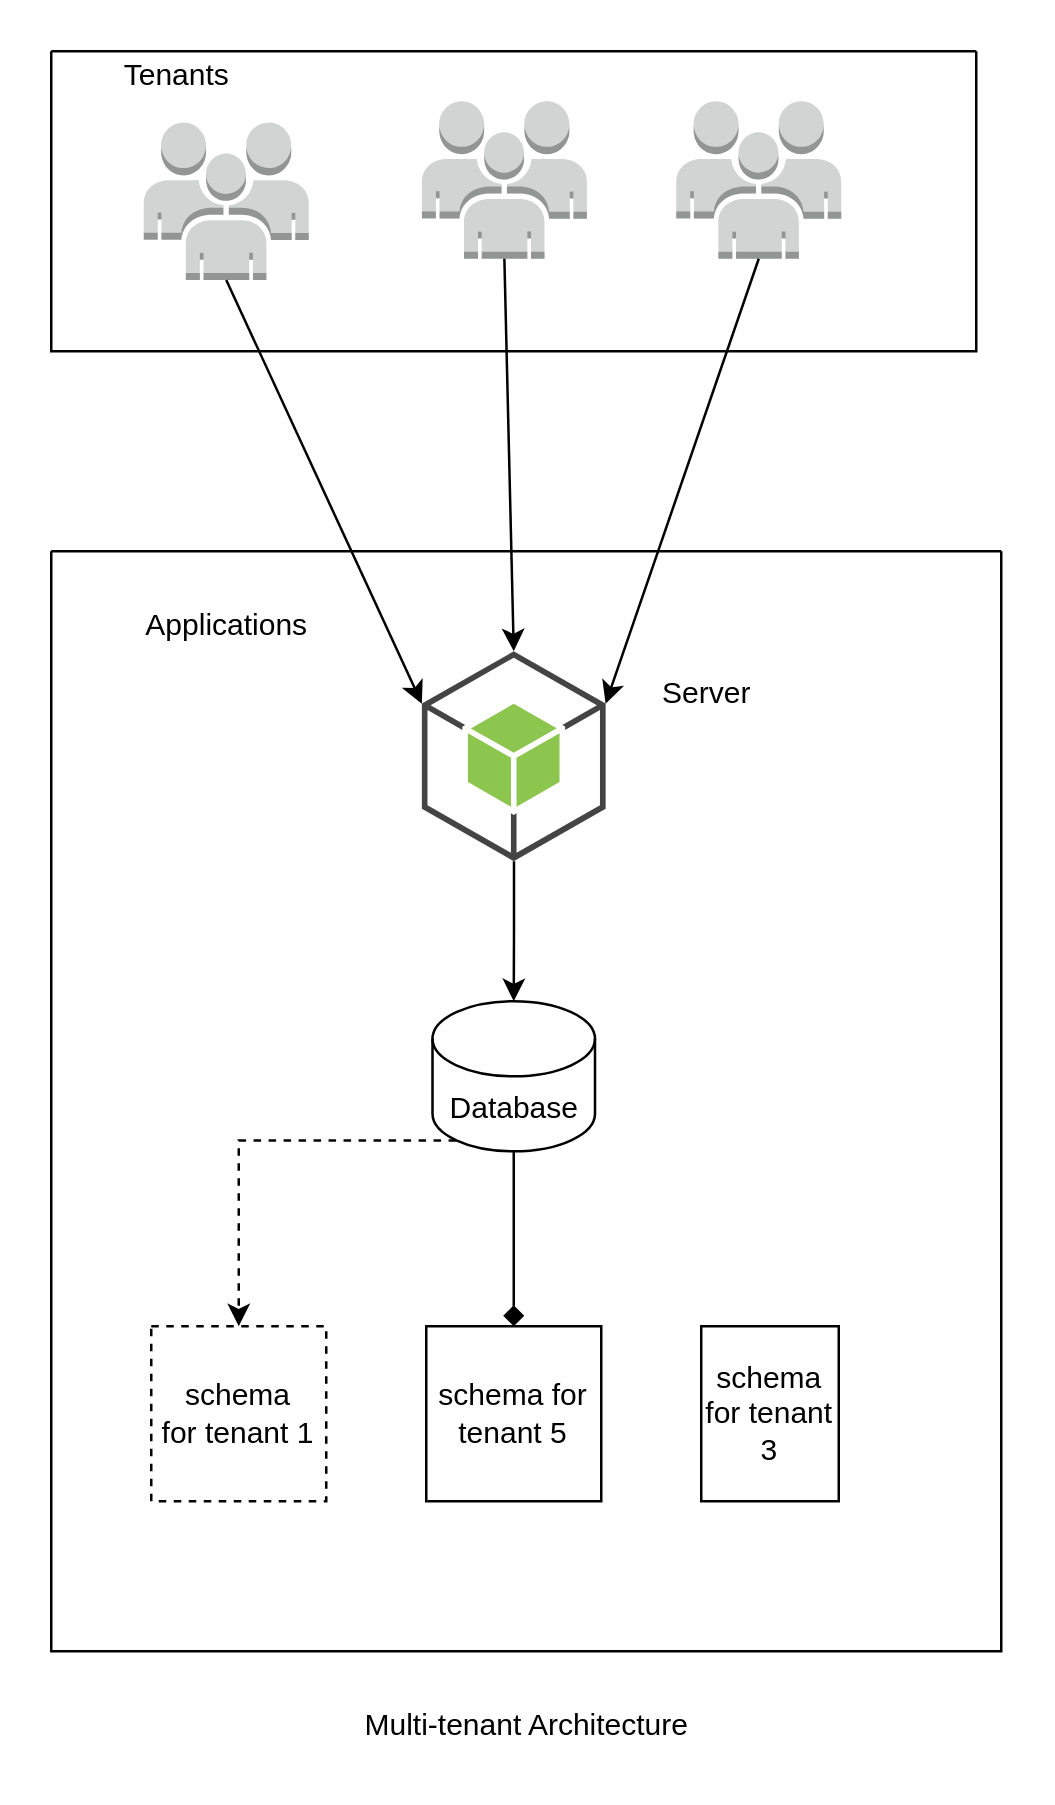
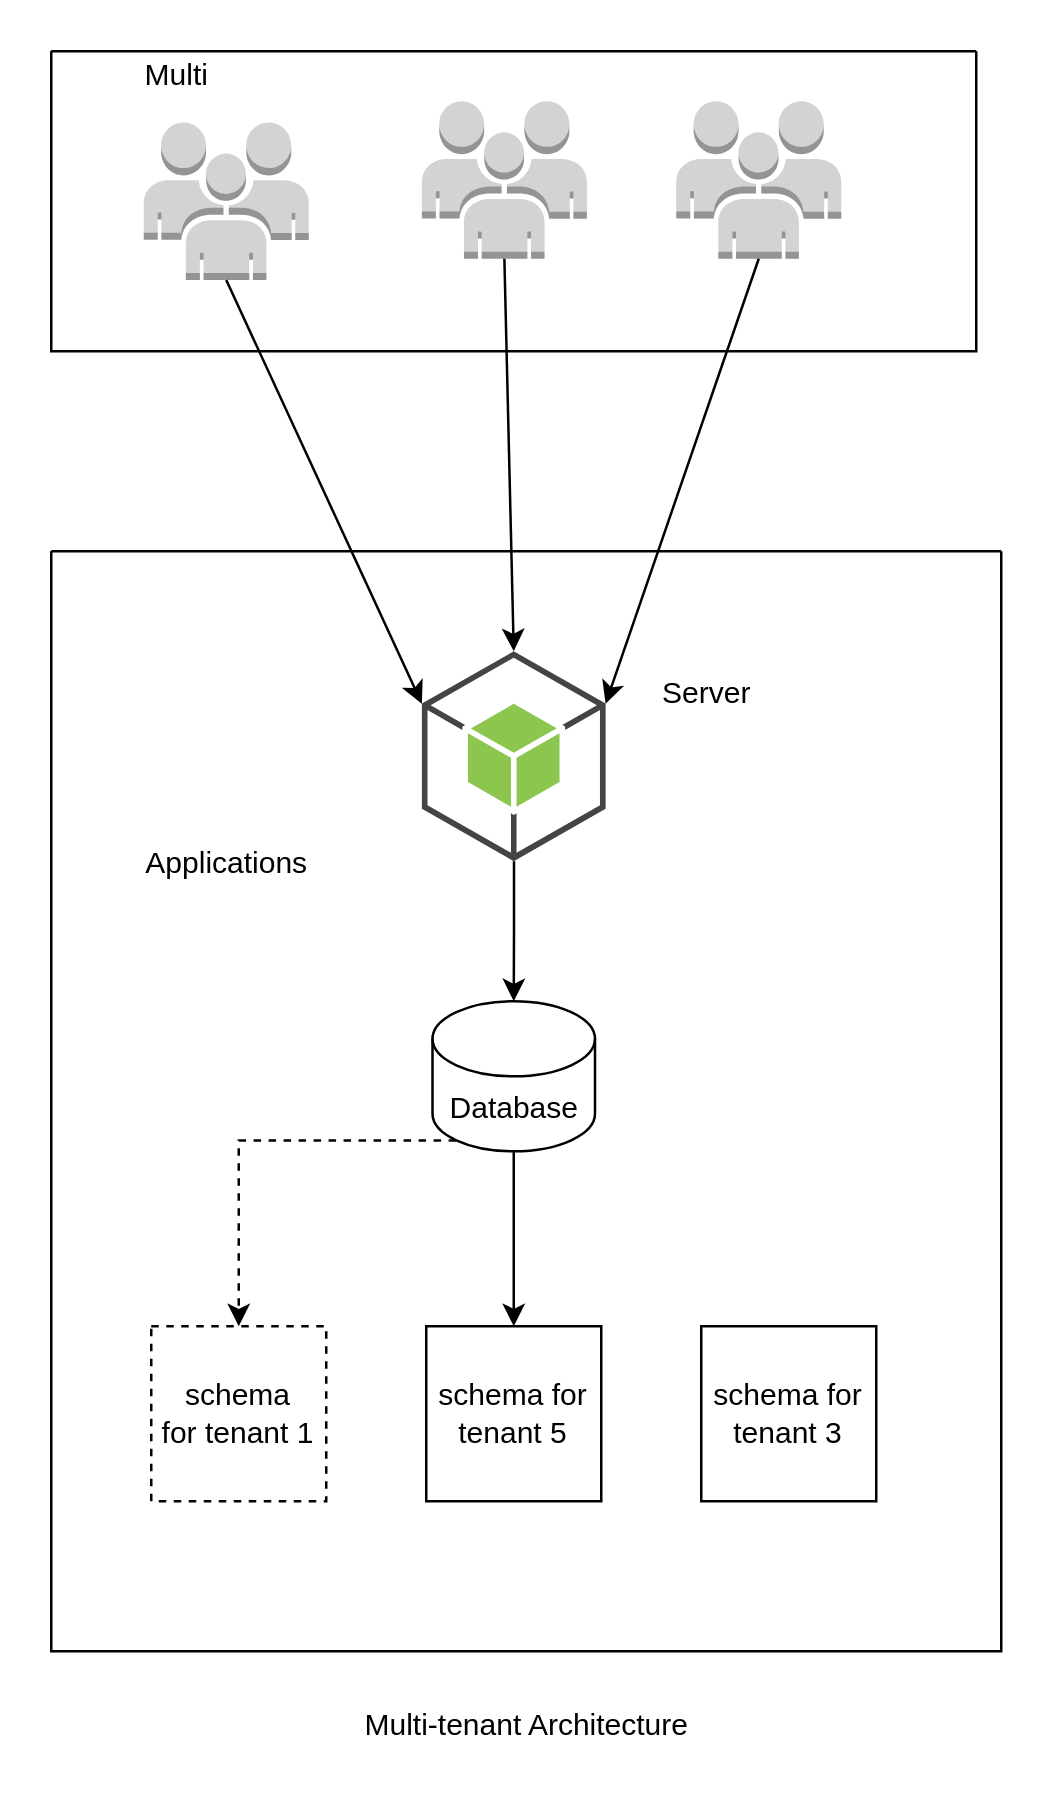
(178, 76) -> (178, 76)
(226, 626) -> (226, 864)
(514, 1306) -> (514, 1307)
(770, 1414) -> (789, 1414)
